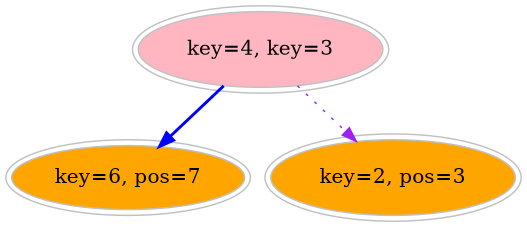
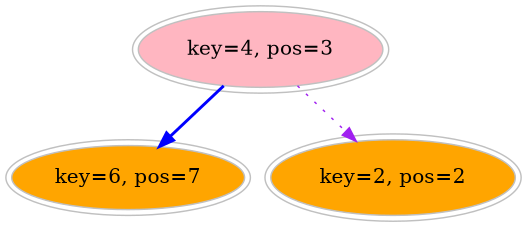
(261, 49) -> (261, 49)
(393, 178) -> (393, 178)
